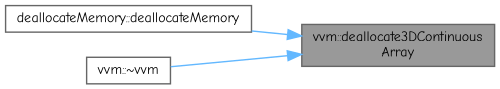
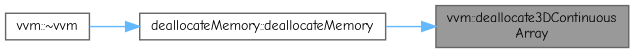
(229, 61) -> (108, 27)
